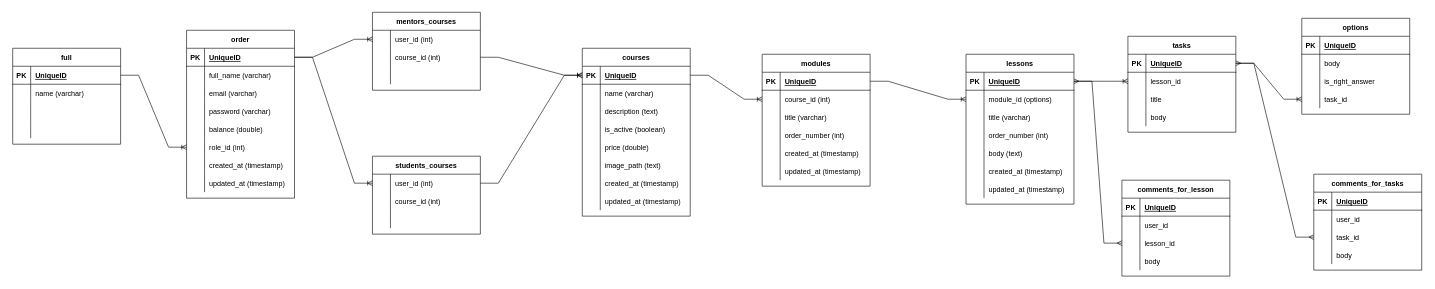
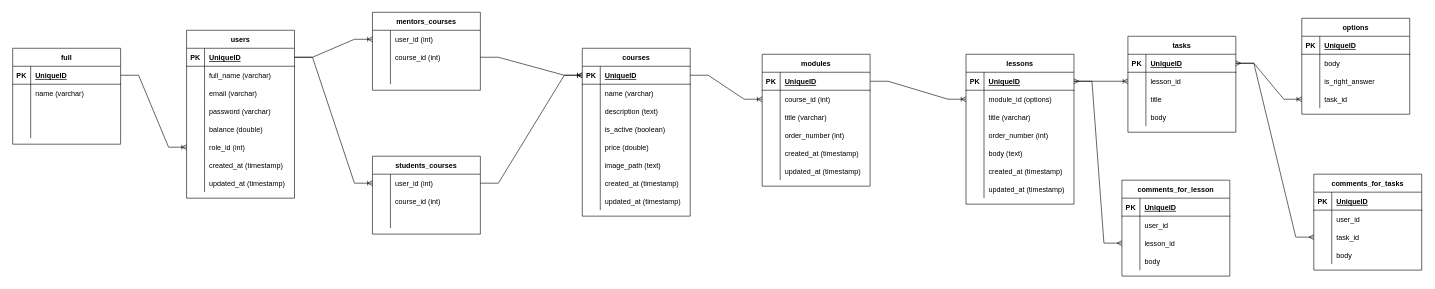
(240, 40) -> (240, 40)
